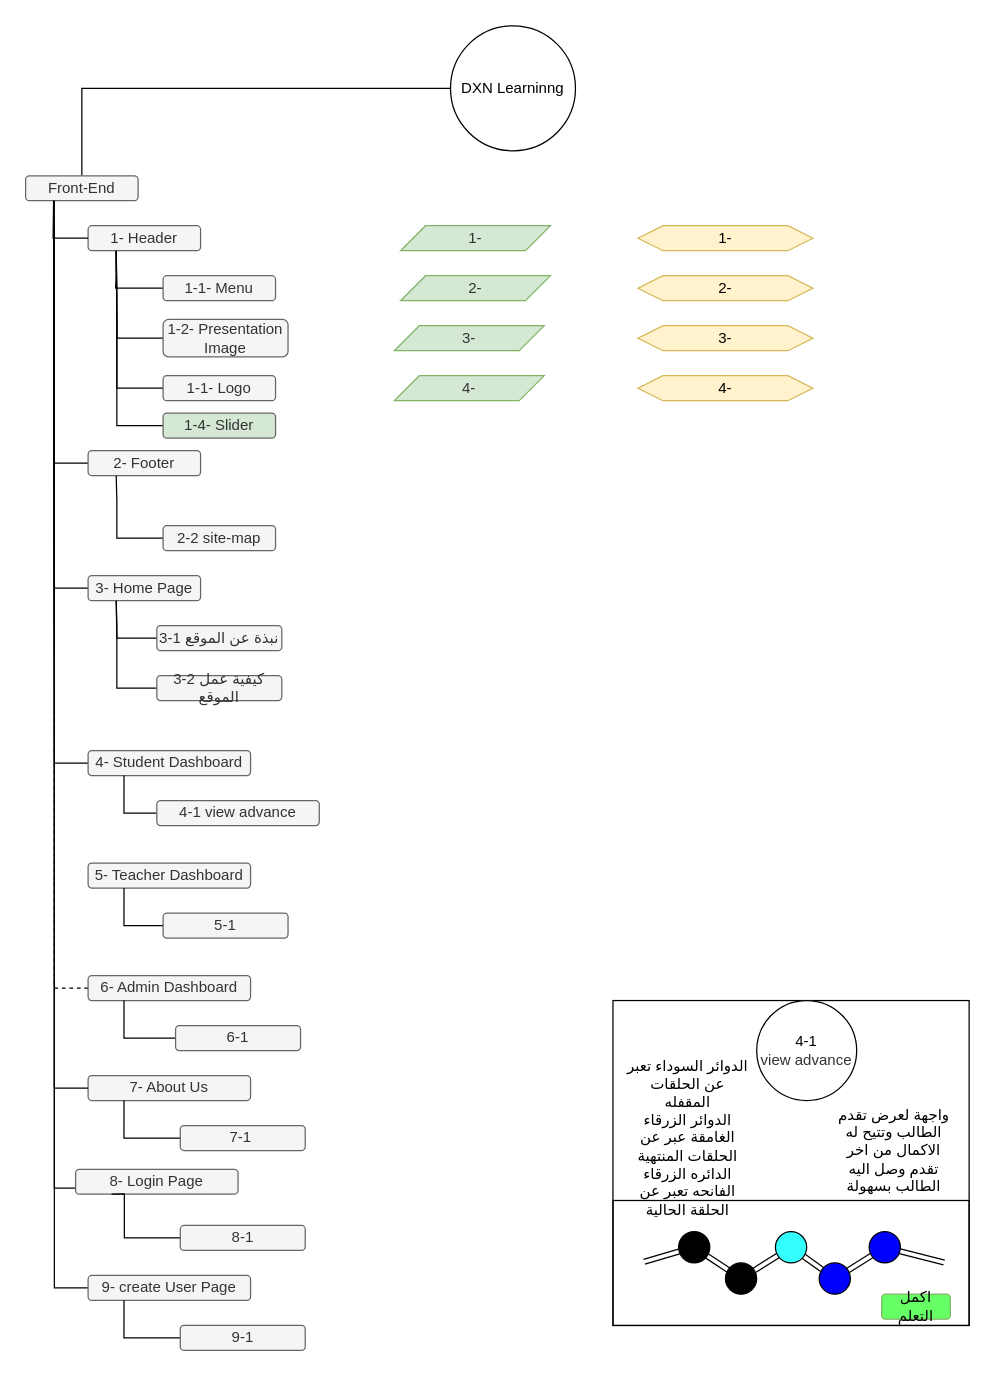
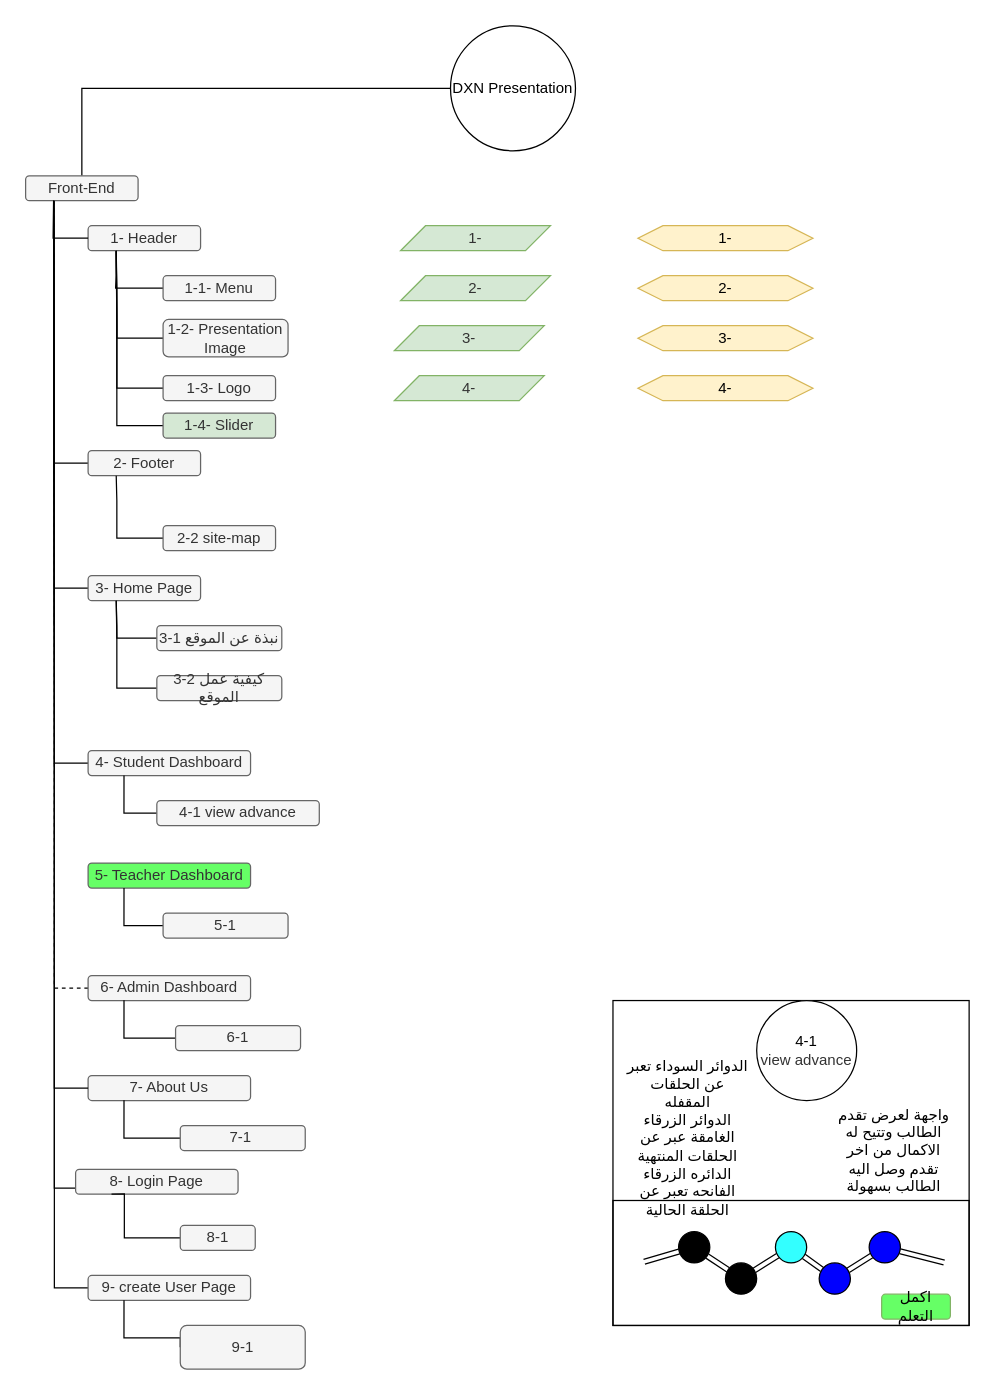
(513, 88) -> (513, 88)
(219, 388) -> (219, 388)
(169, 876) -> (169, 876)
(243, 1238) -> (218, 1238)
(243, 1338) -> (243, 1348)
